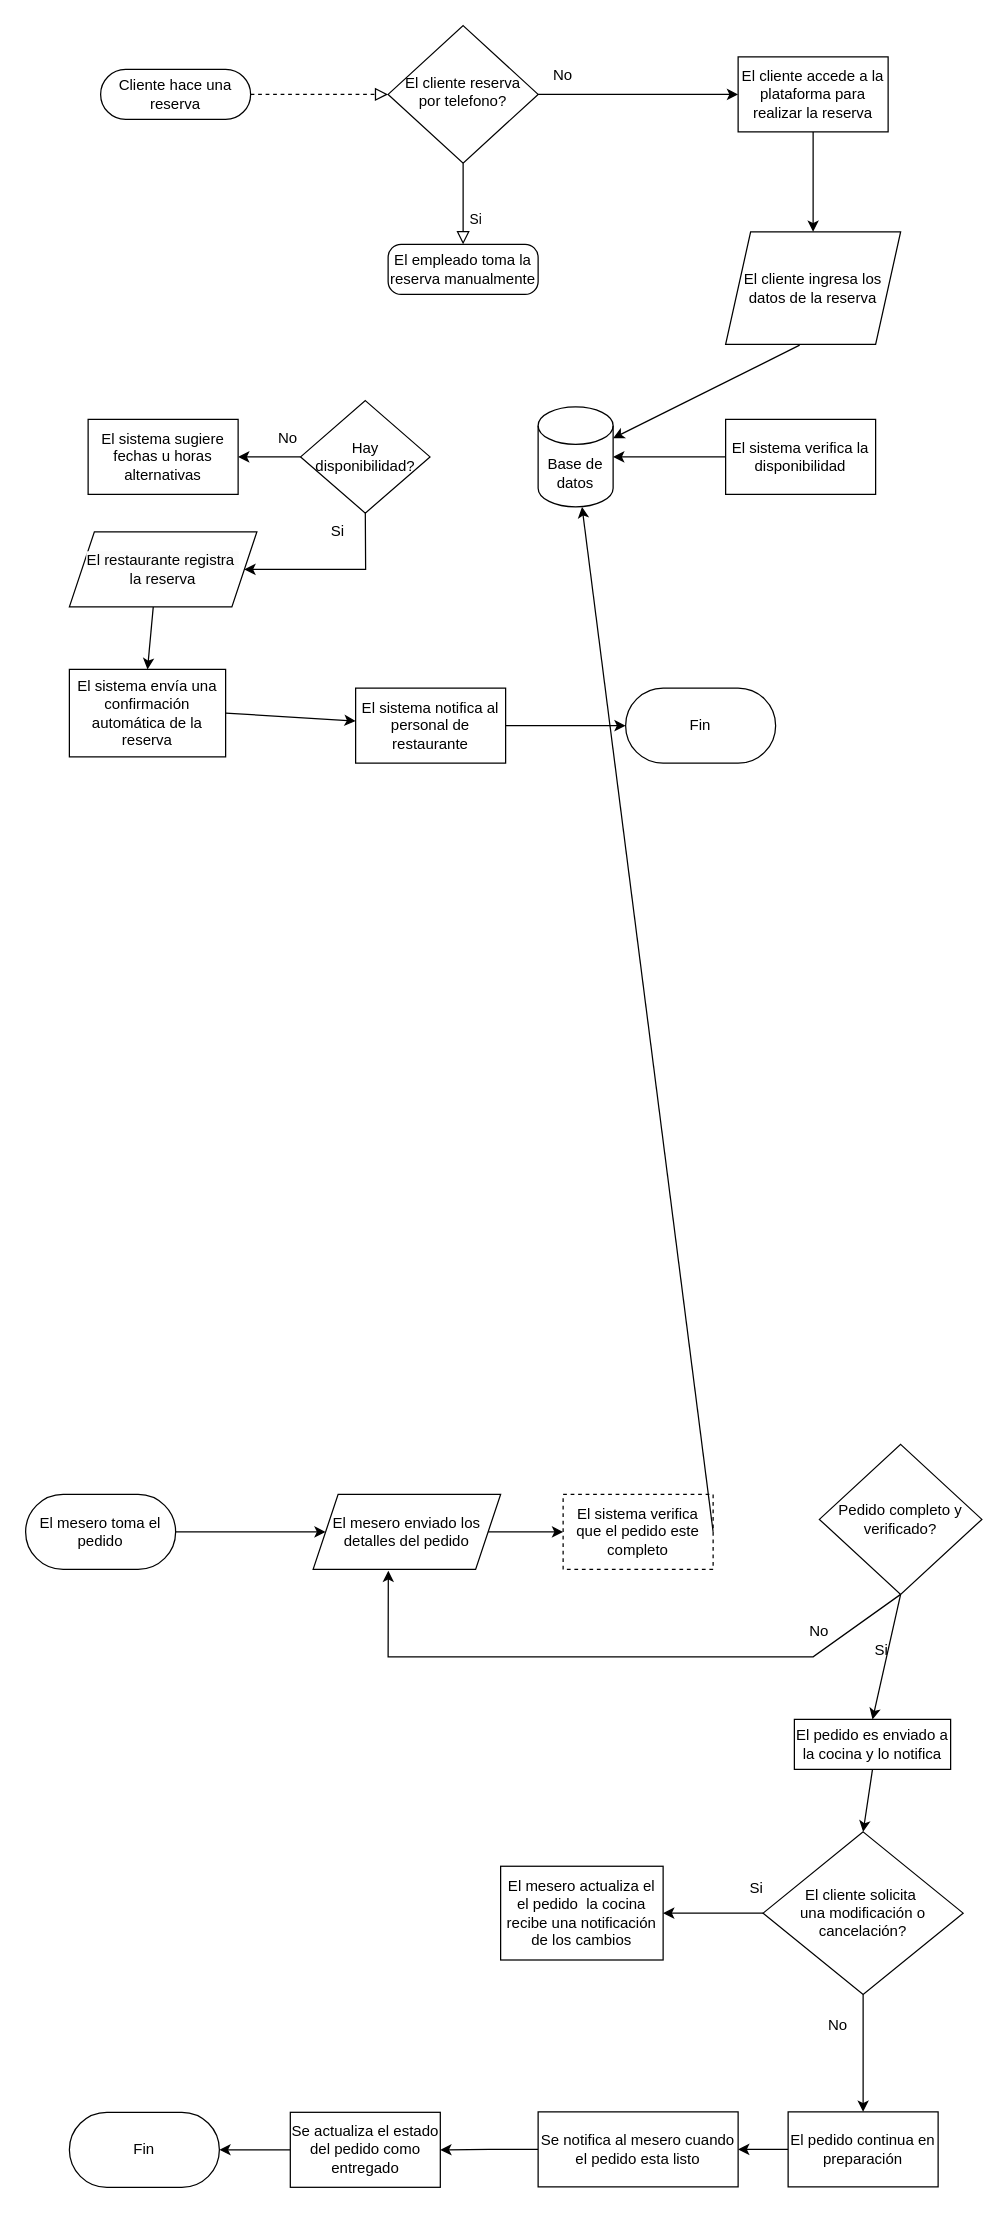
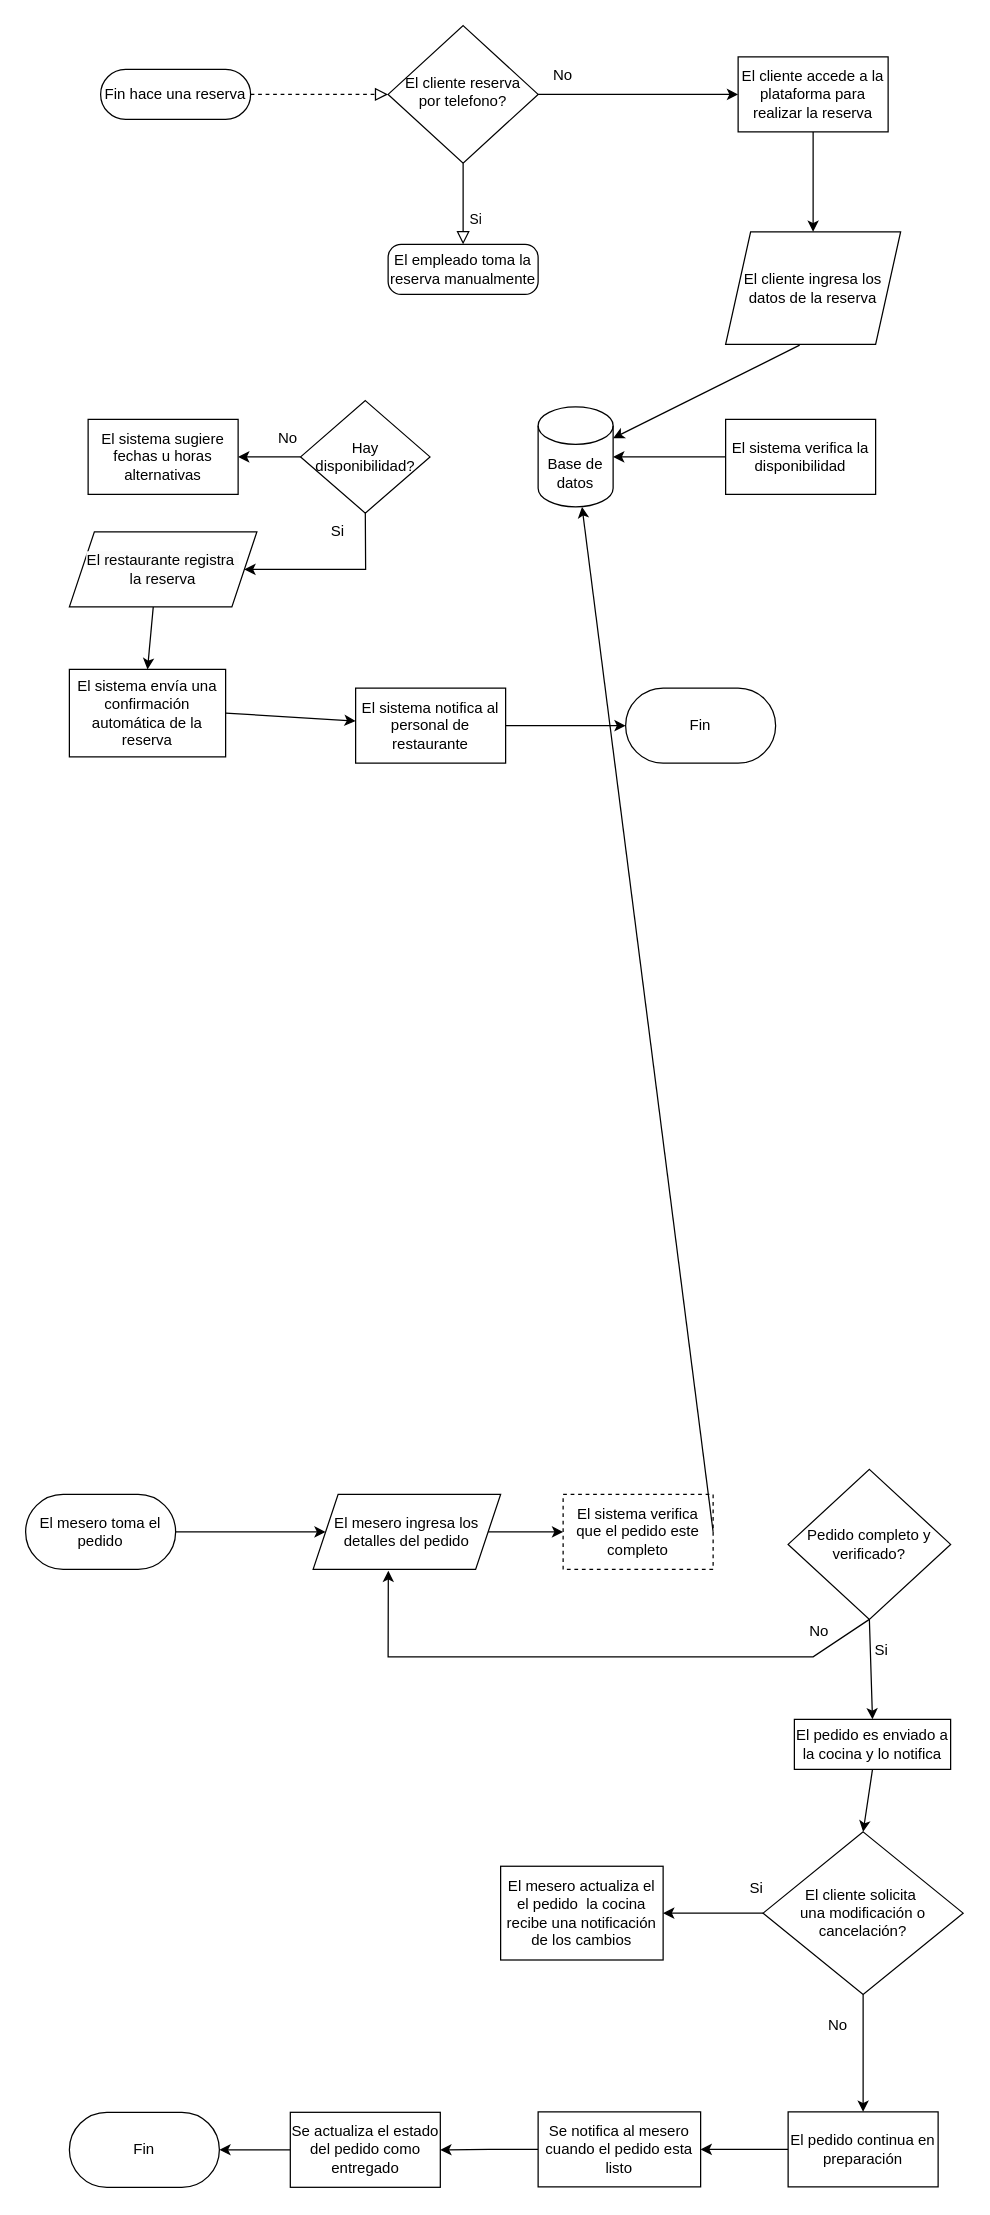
(176, 94) -> (176, 94)
(901, 1519) -> (869, 1544)
(407, 1532) -> (407, 1532)
(638, 2149) -> (619, 2149)
